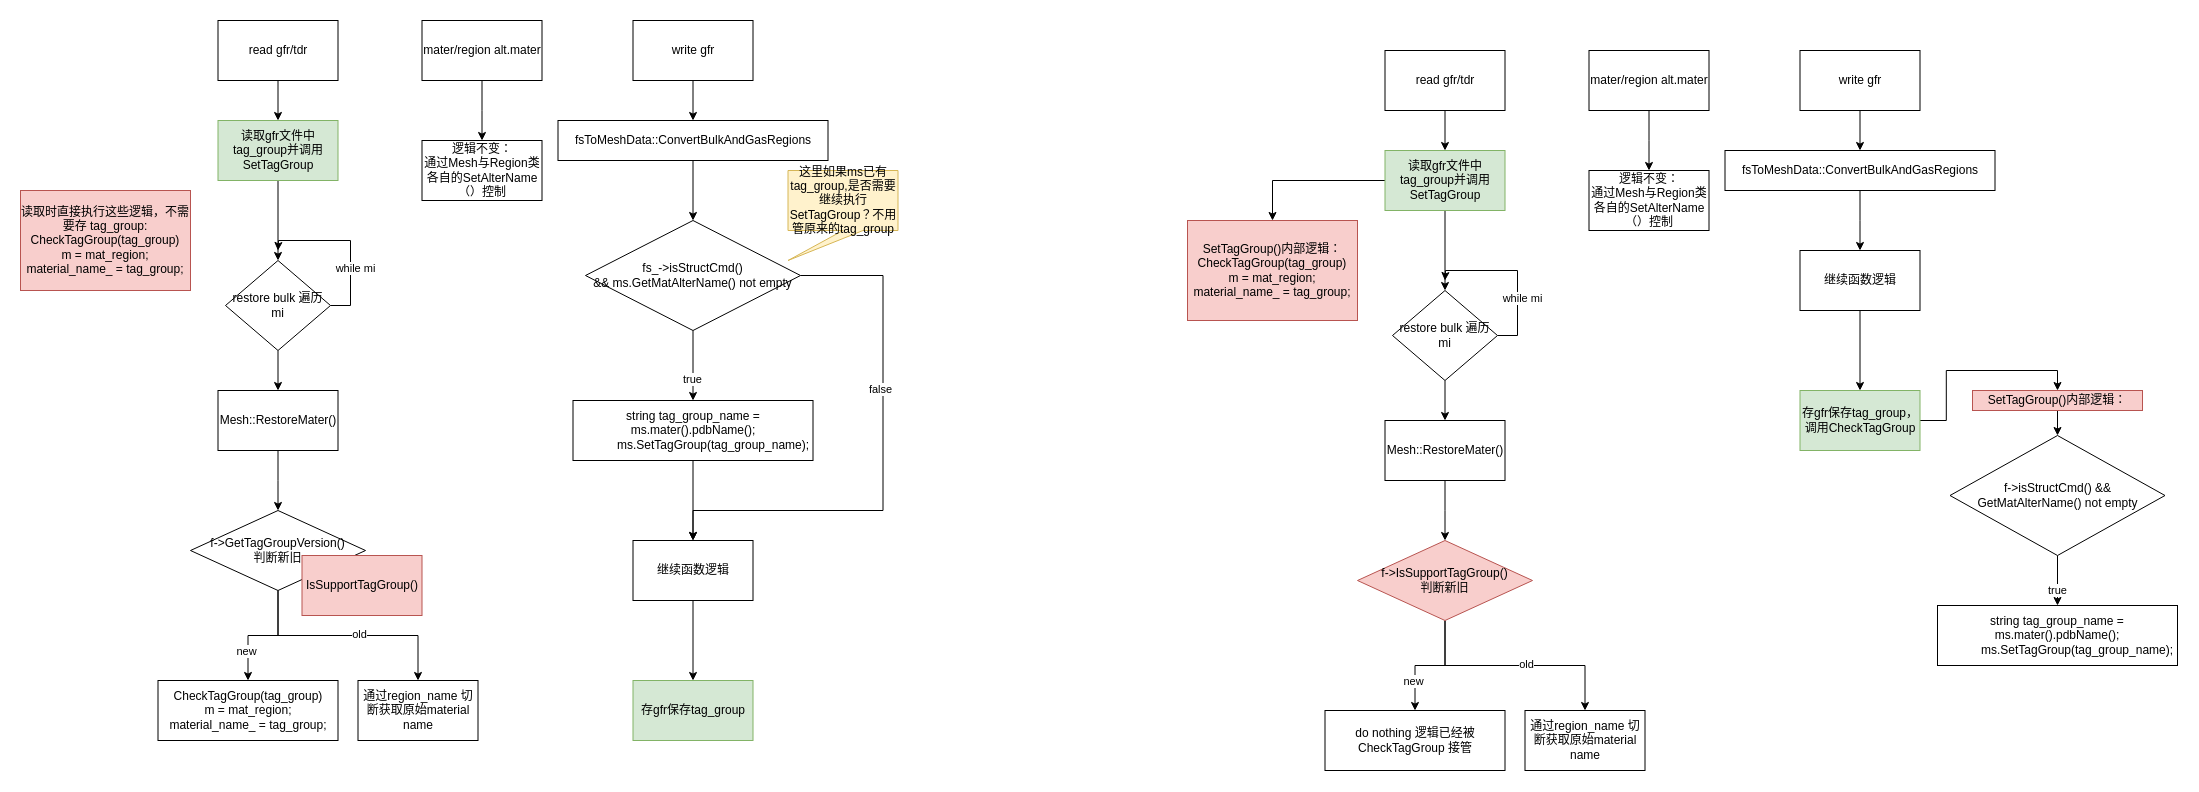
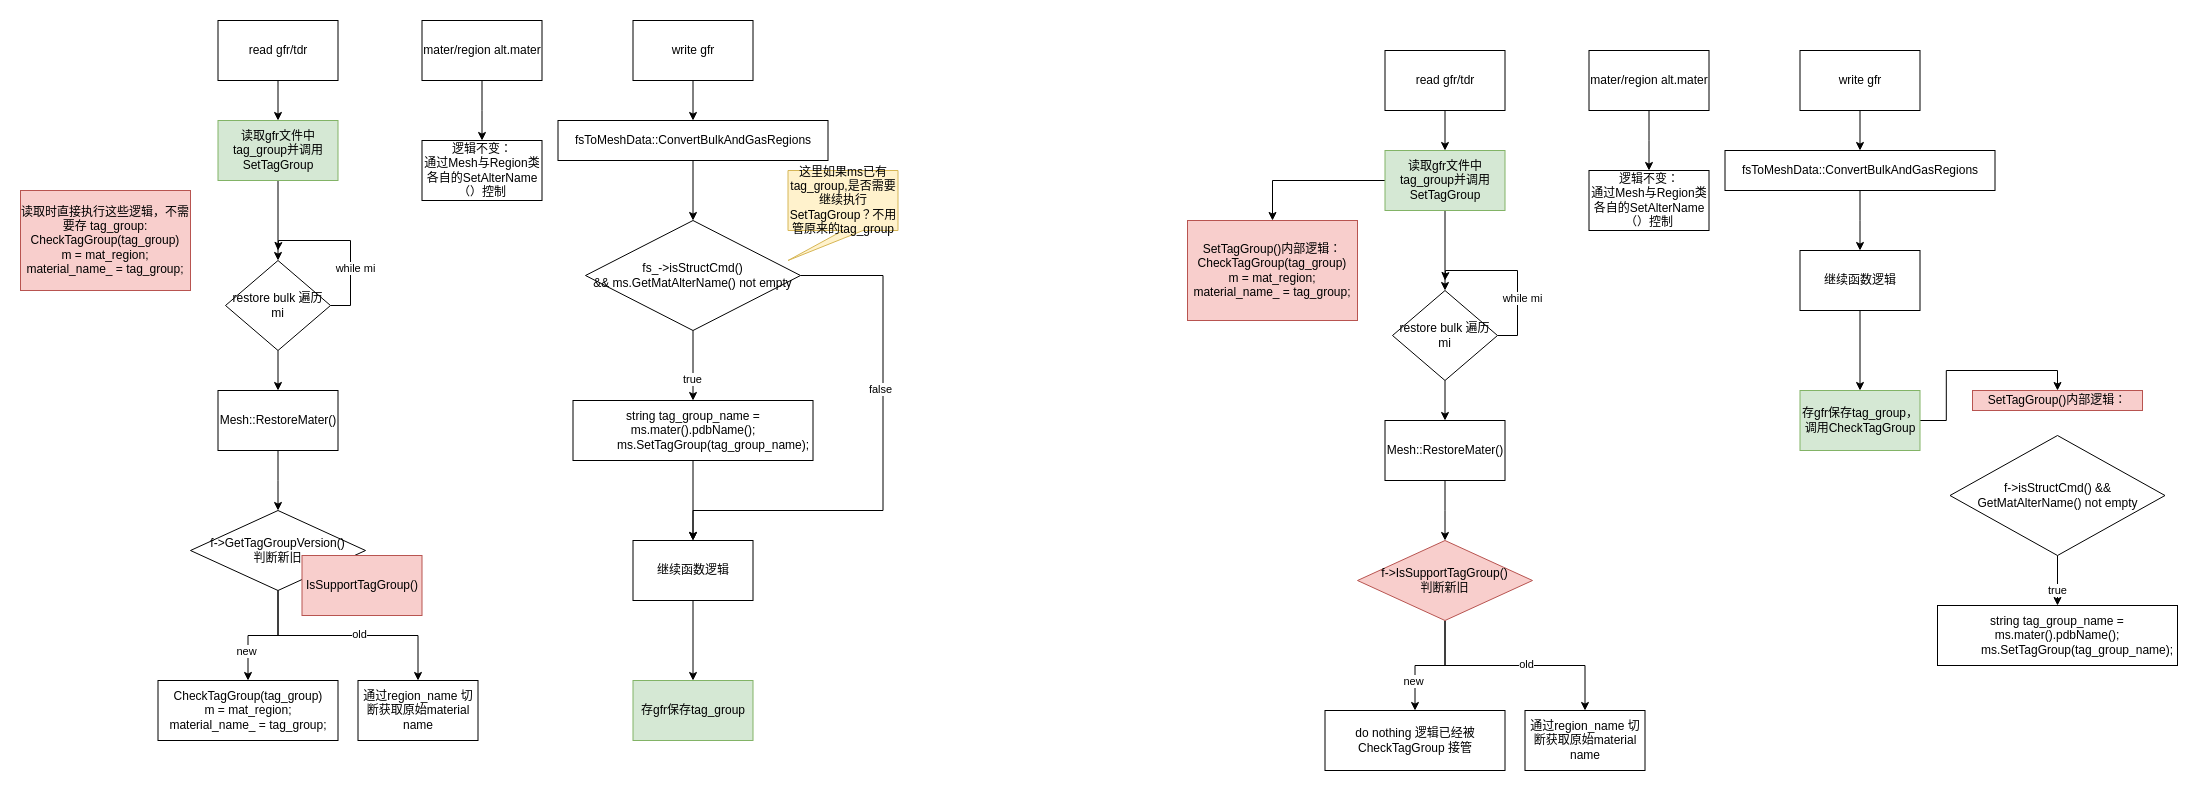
(2058, 427) -> none
